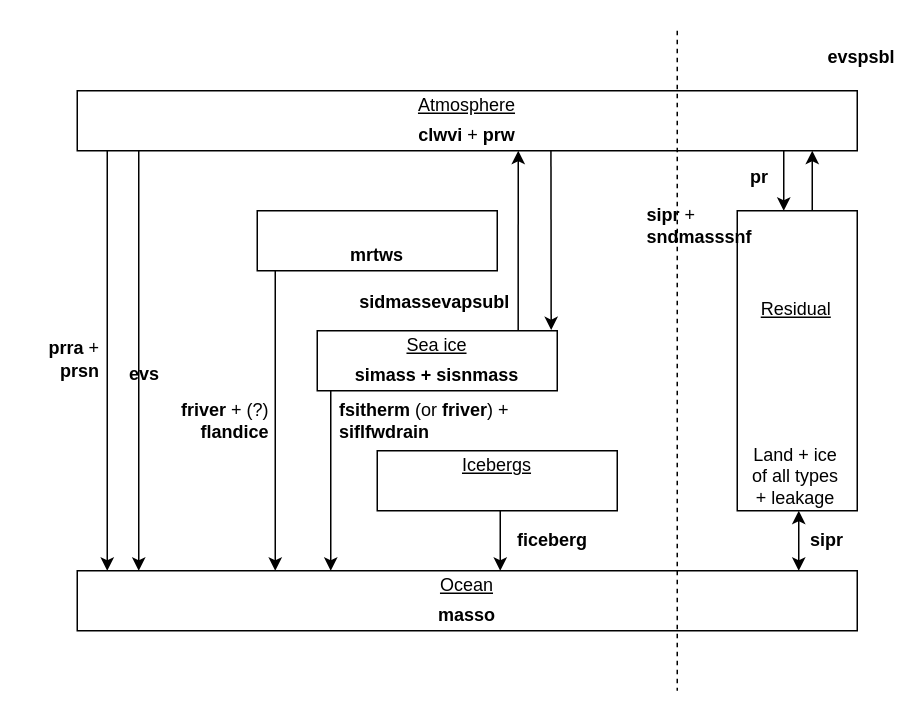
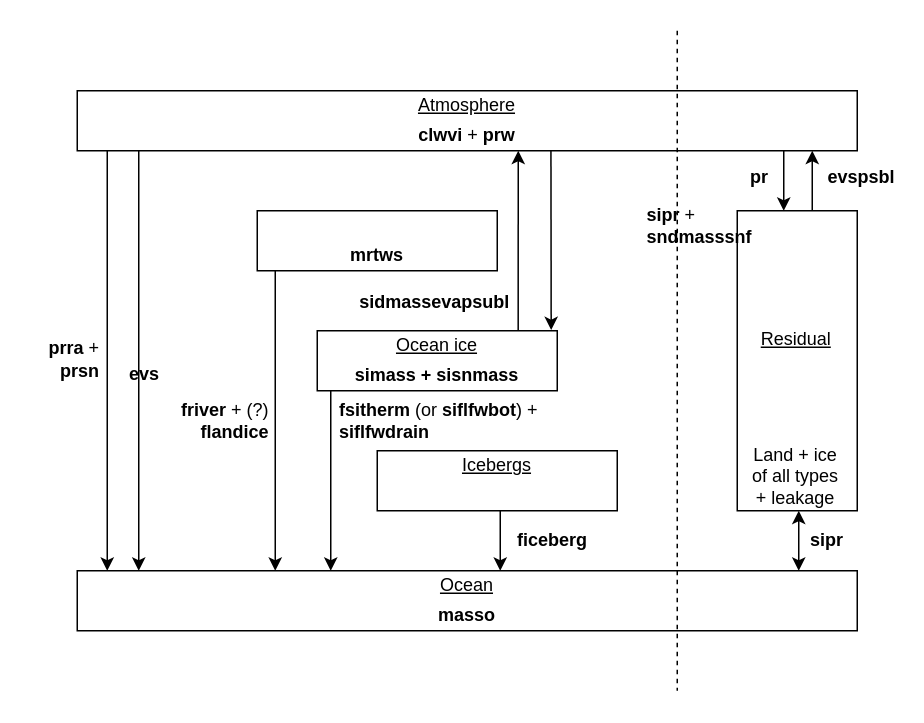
(862, 58) -> (862, 178)
(796, 310) -> (796, 340)
(437, 346) -> (437, 346)
(443, 421) -> (443, 421)
